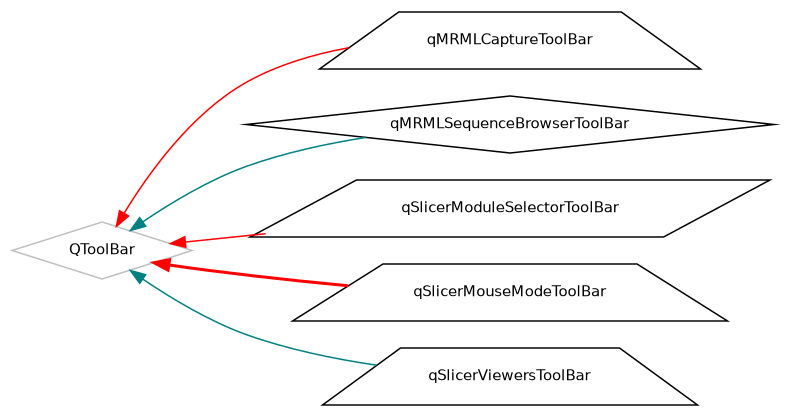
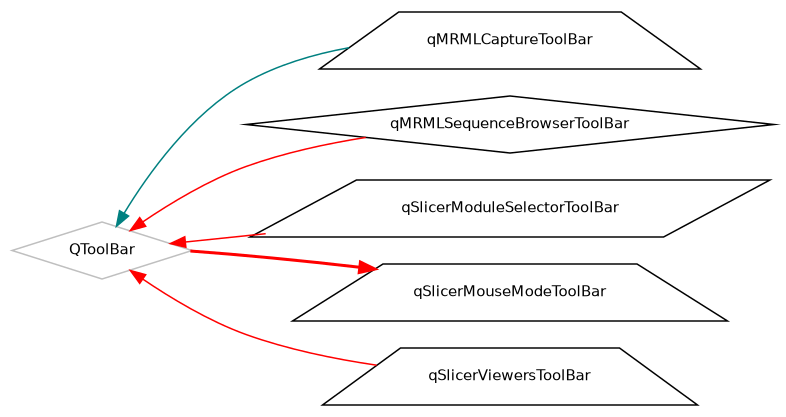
(217, 103) -> (217, 103)
(249, 166) -> (249, 166)
(259, 276) -> (275, 258)
(254, 337) -> (254, 337)
